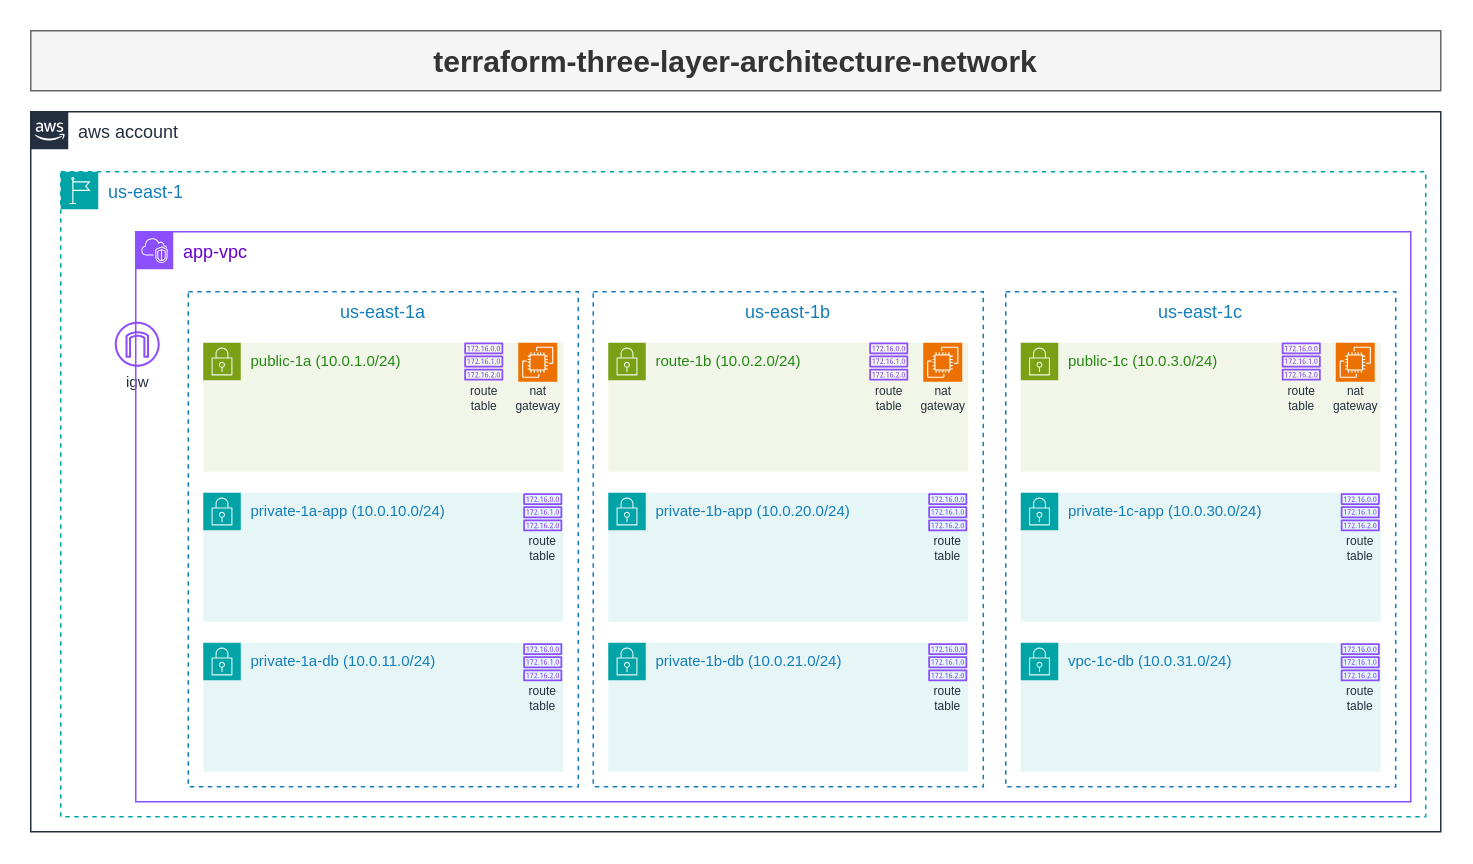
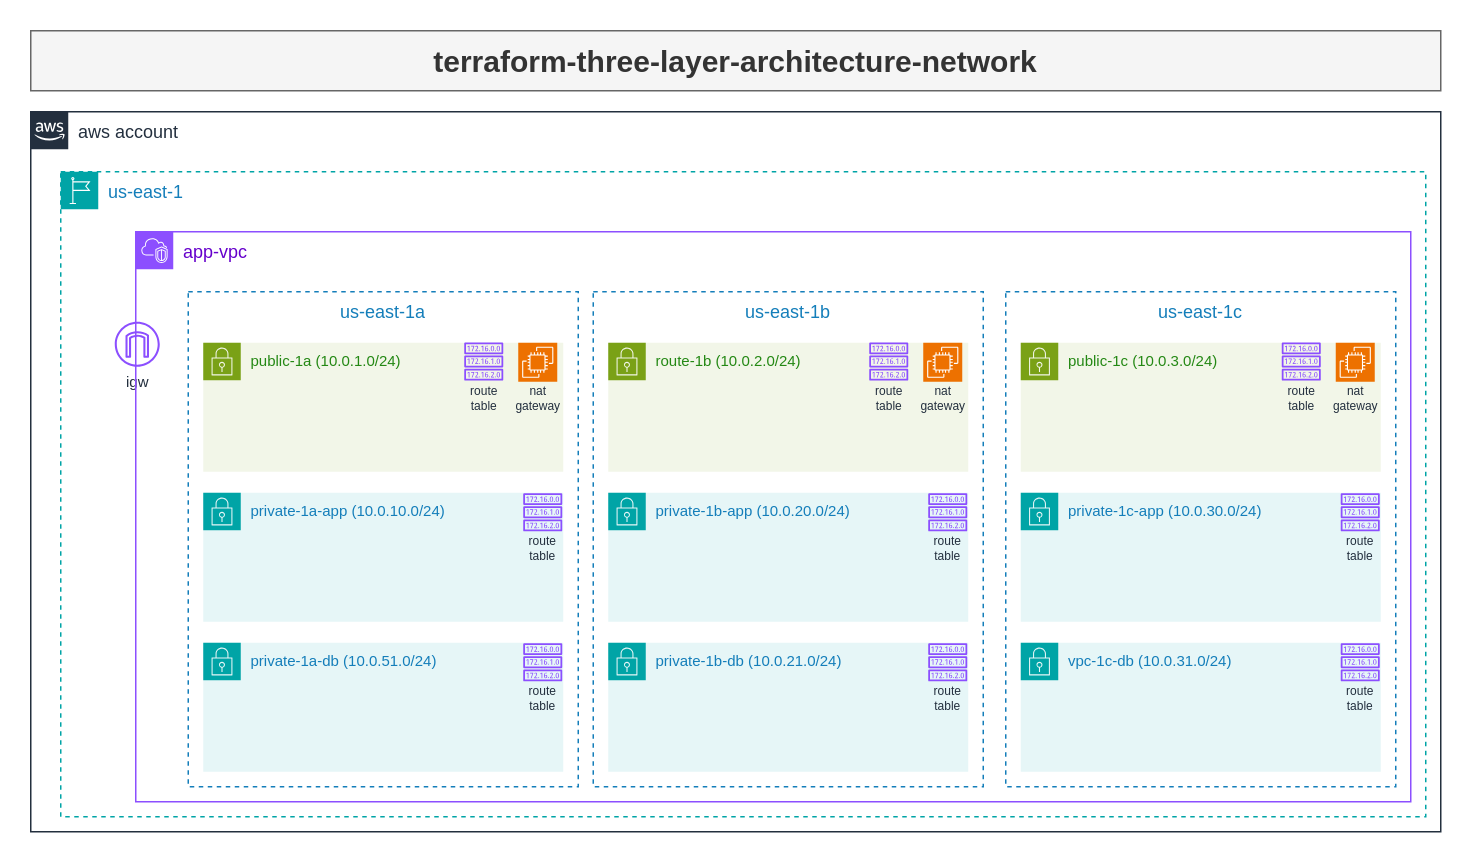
(359, 662) -> (359, 662)
